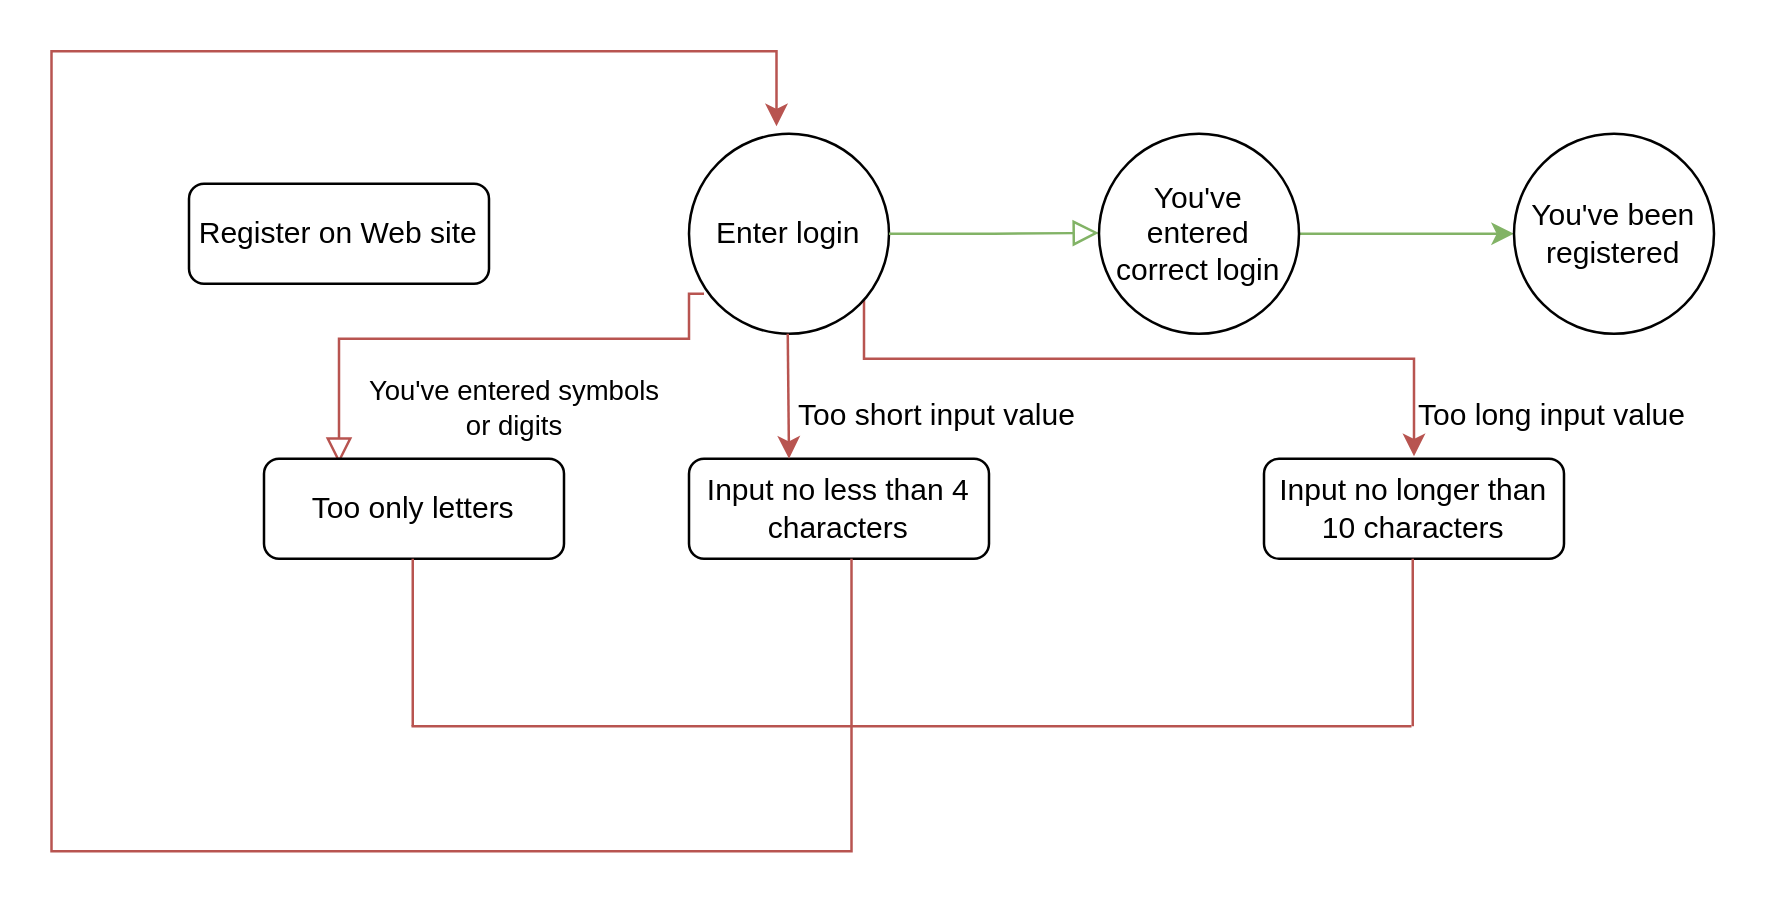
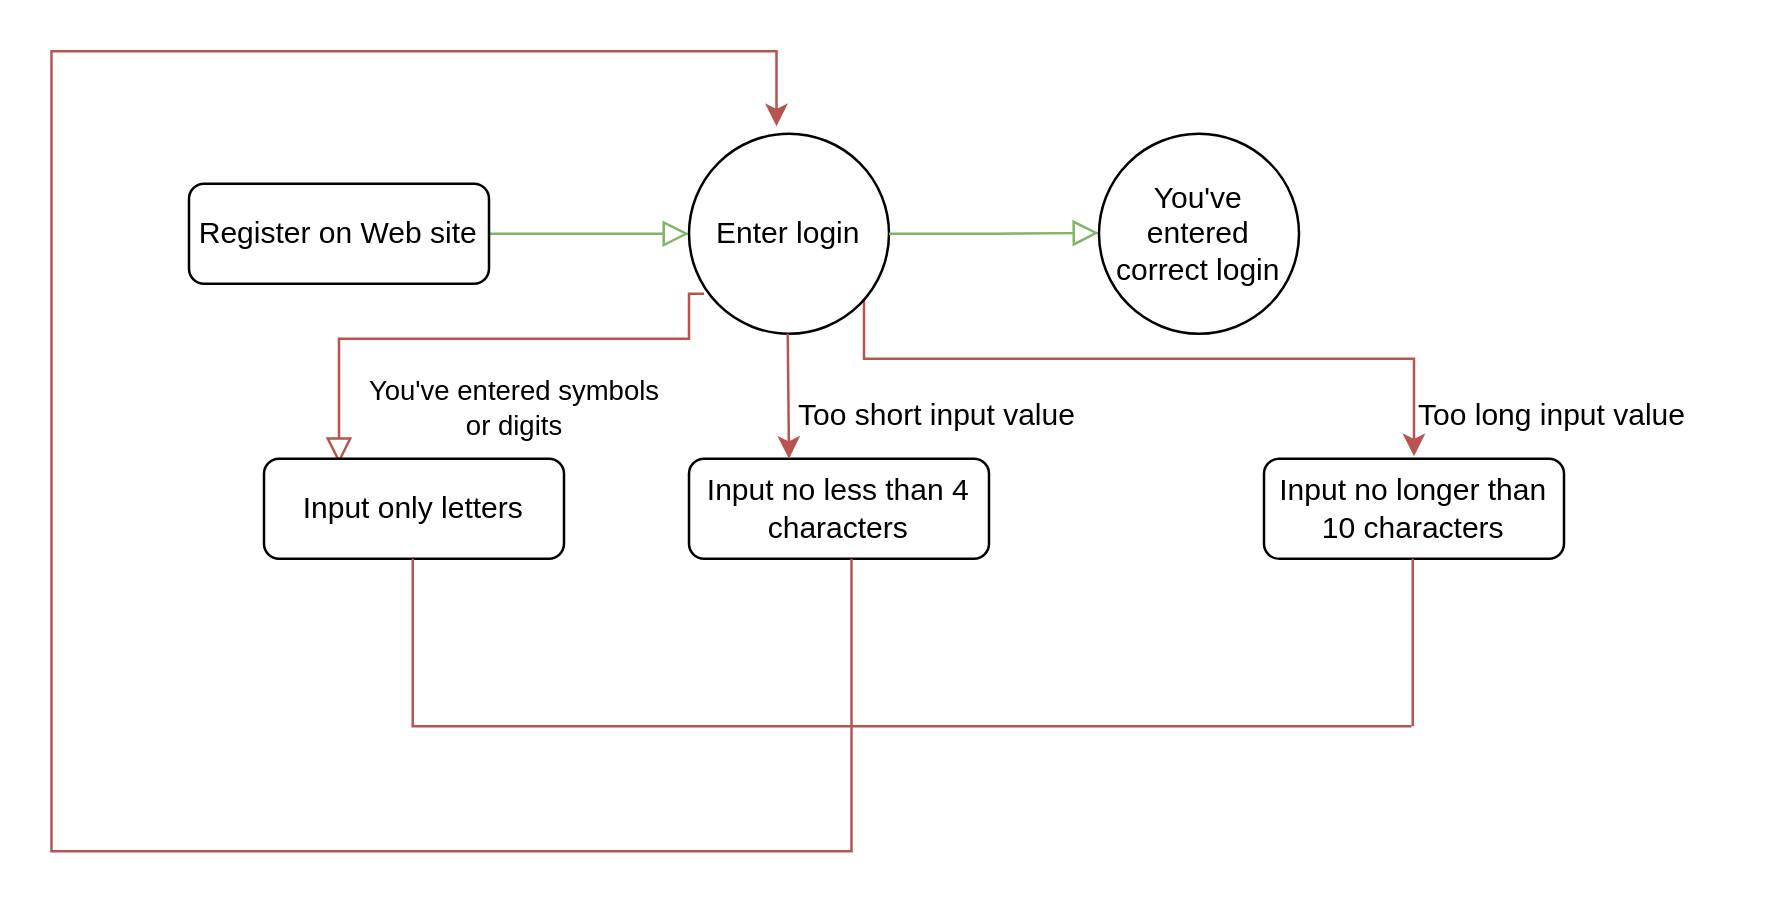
none -> (576, 234)
(1398, 234) -> none
(1614, 234) -> none
(414, 509) -> (414, 509)
